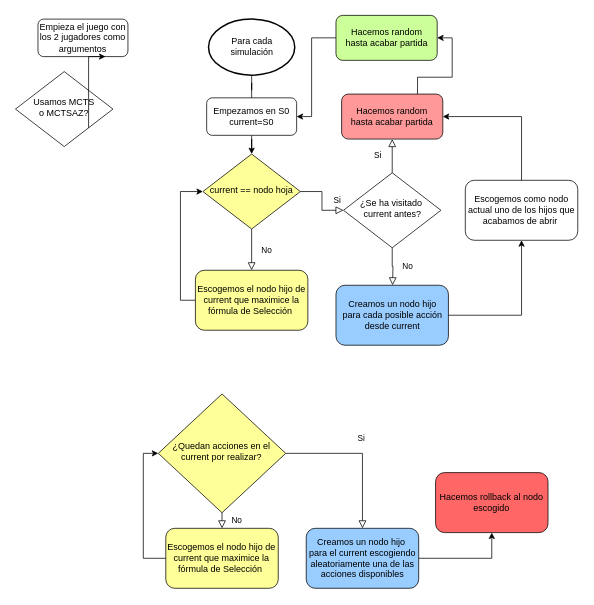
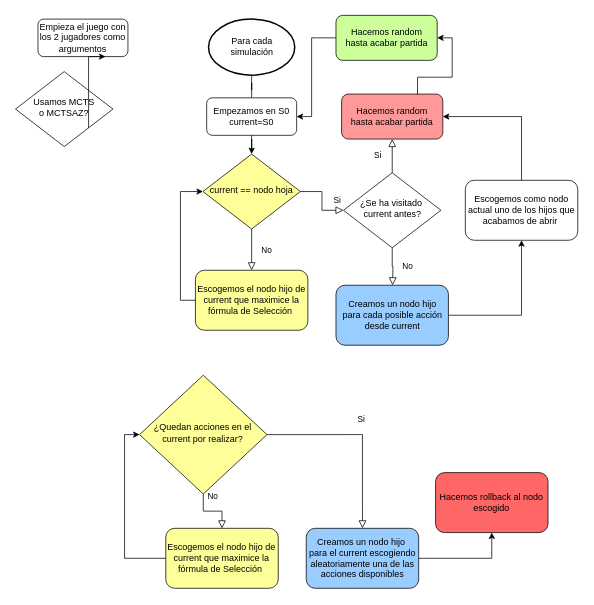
(222, 454) -> (203, 435)
